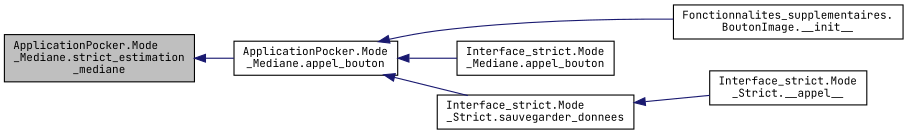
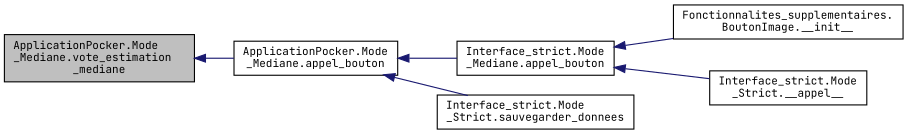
(531, 23) -> (649, 42)
(99, 58) -> (99, 58)
(678, 98) -> (667, 74)
